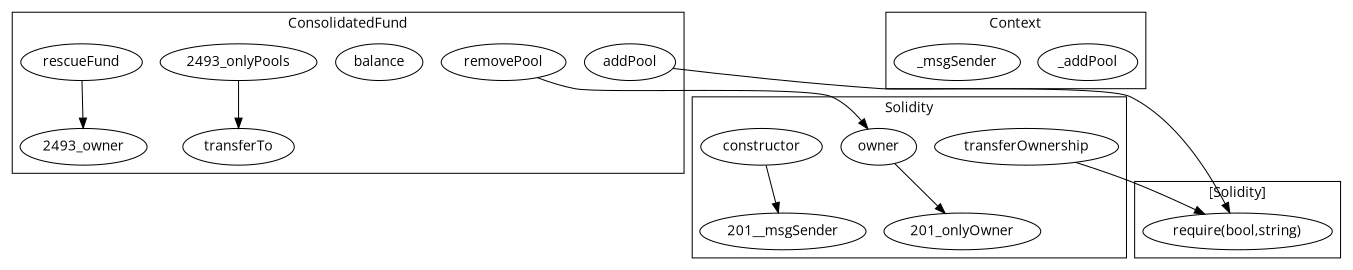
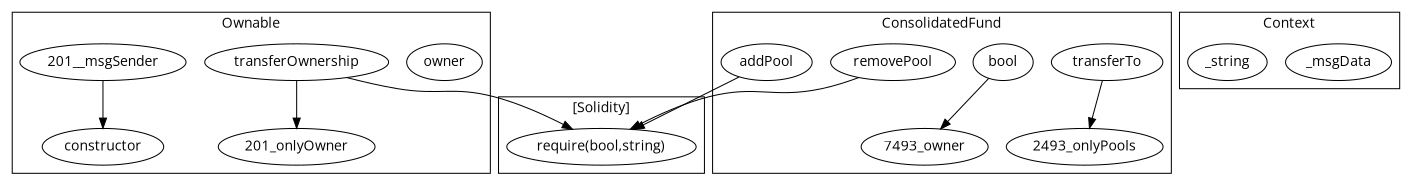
(82, 62) -> (1003, 62)
(379, 62) -> none
(957, 62) -> (1227, 62)
(1088, 62) -> (1339, 62)
(703, 90) -> (747, 92)
(239, 99) -> (1097, 100)
(909, 109) -> (251, 24)
(84, 147) -> (925, 147)
(771, 184) -> (103, 99)
(916, 185) -> (297, 99)
